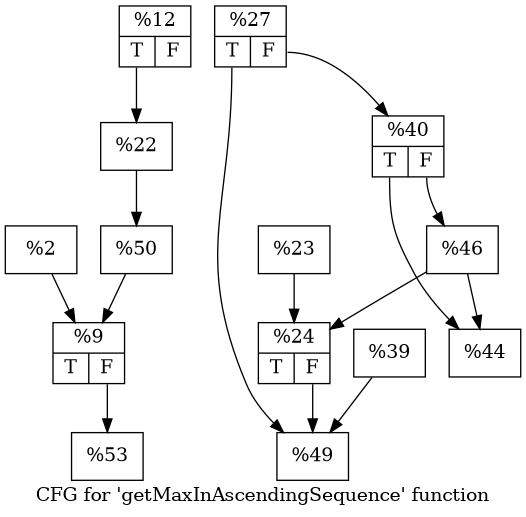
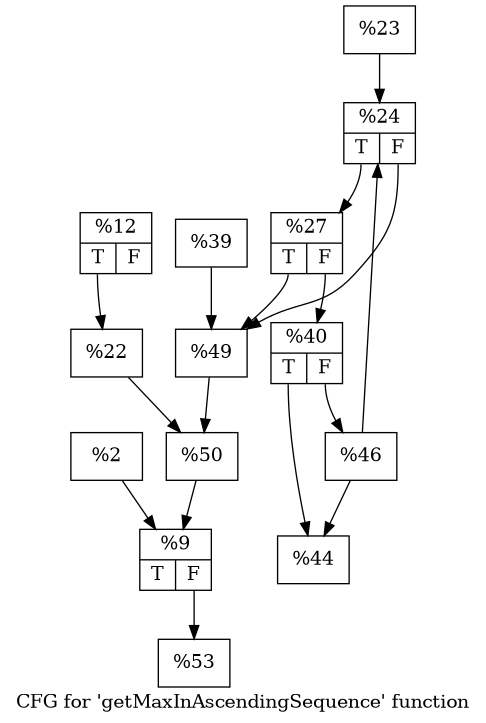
none -> (357, 184)
none -> (207, 398)
